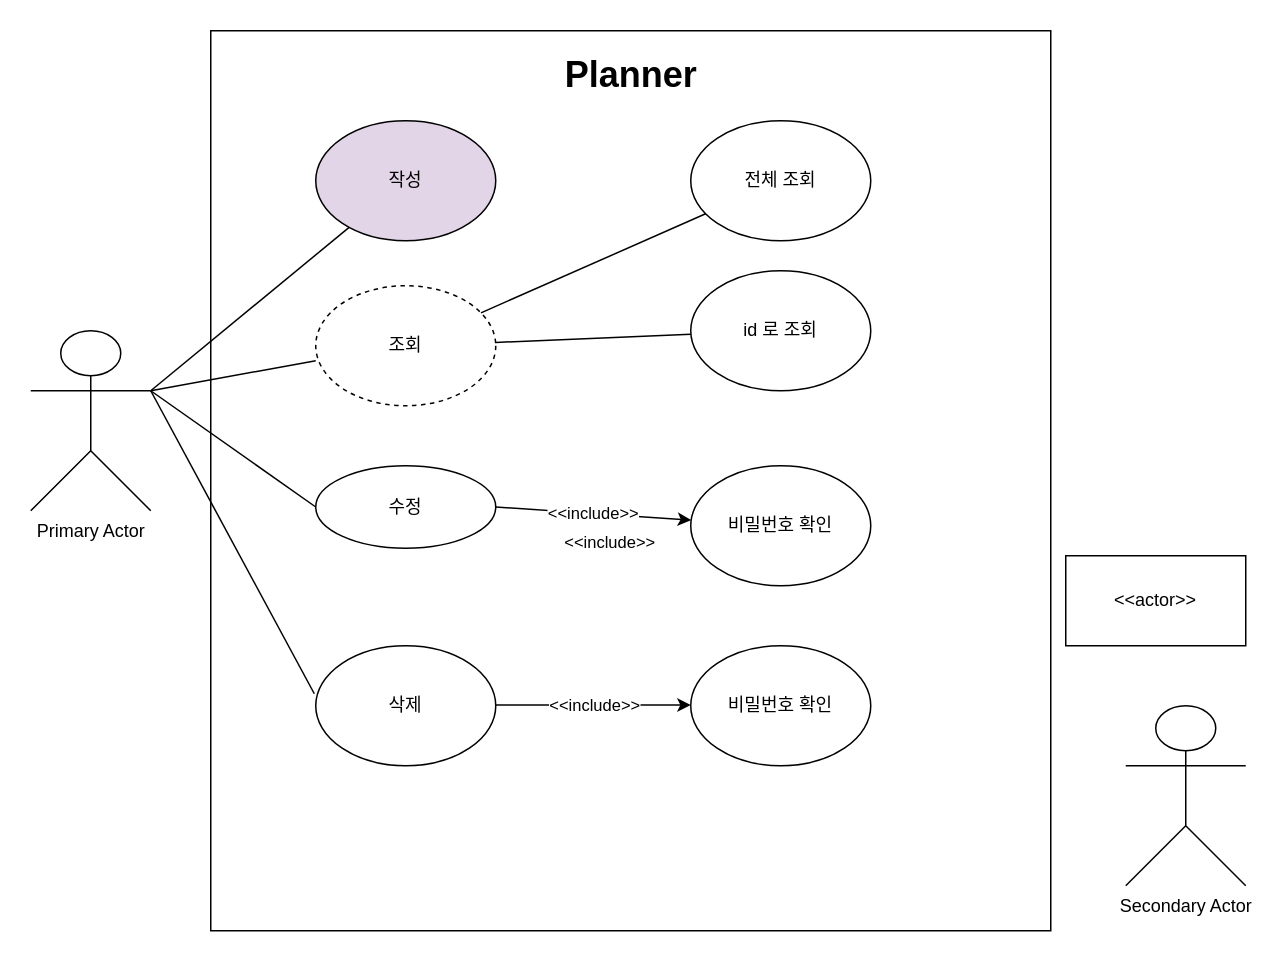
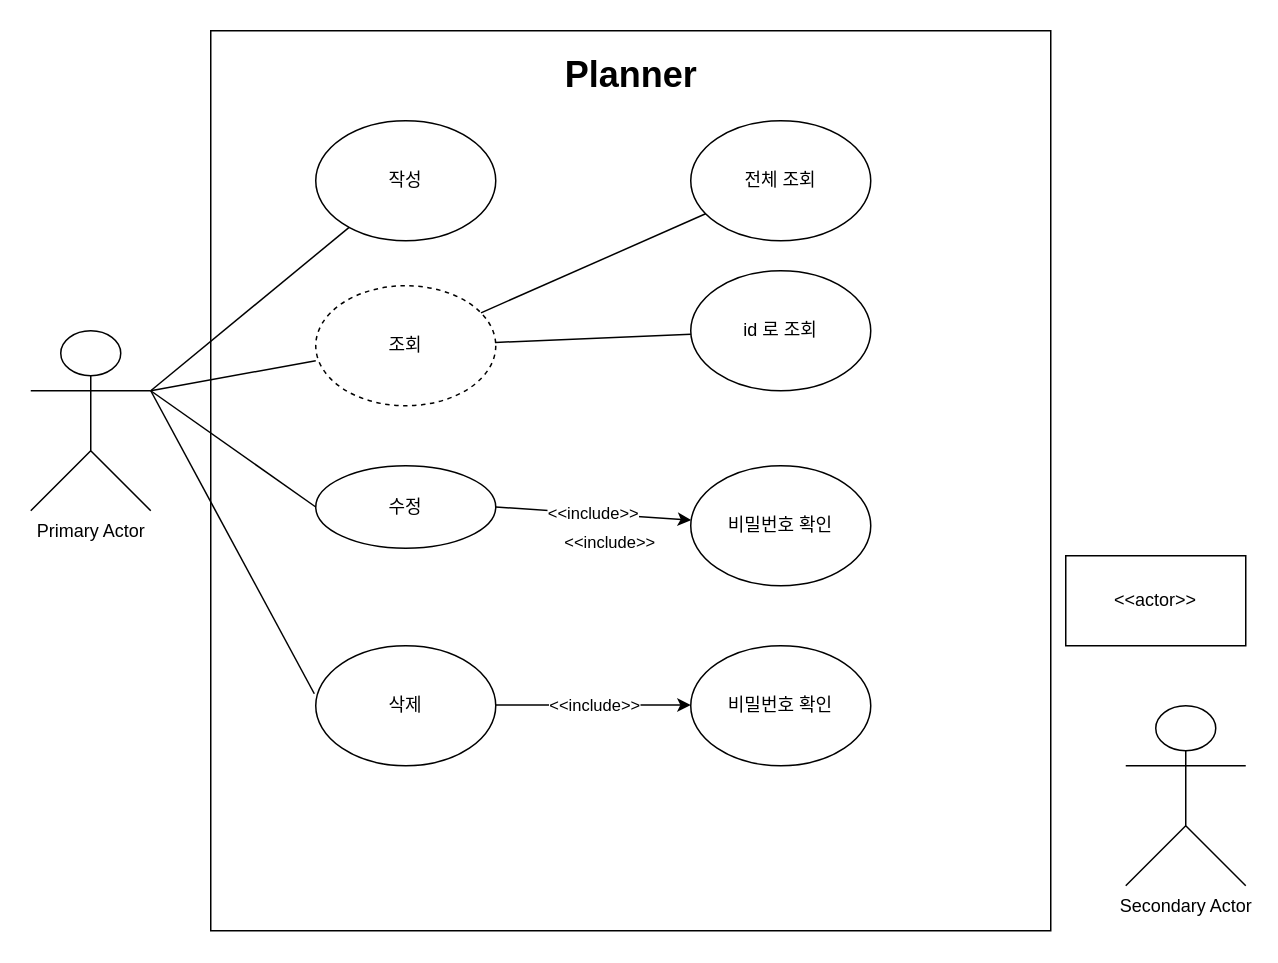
(406, 181) -> (406, 181)
